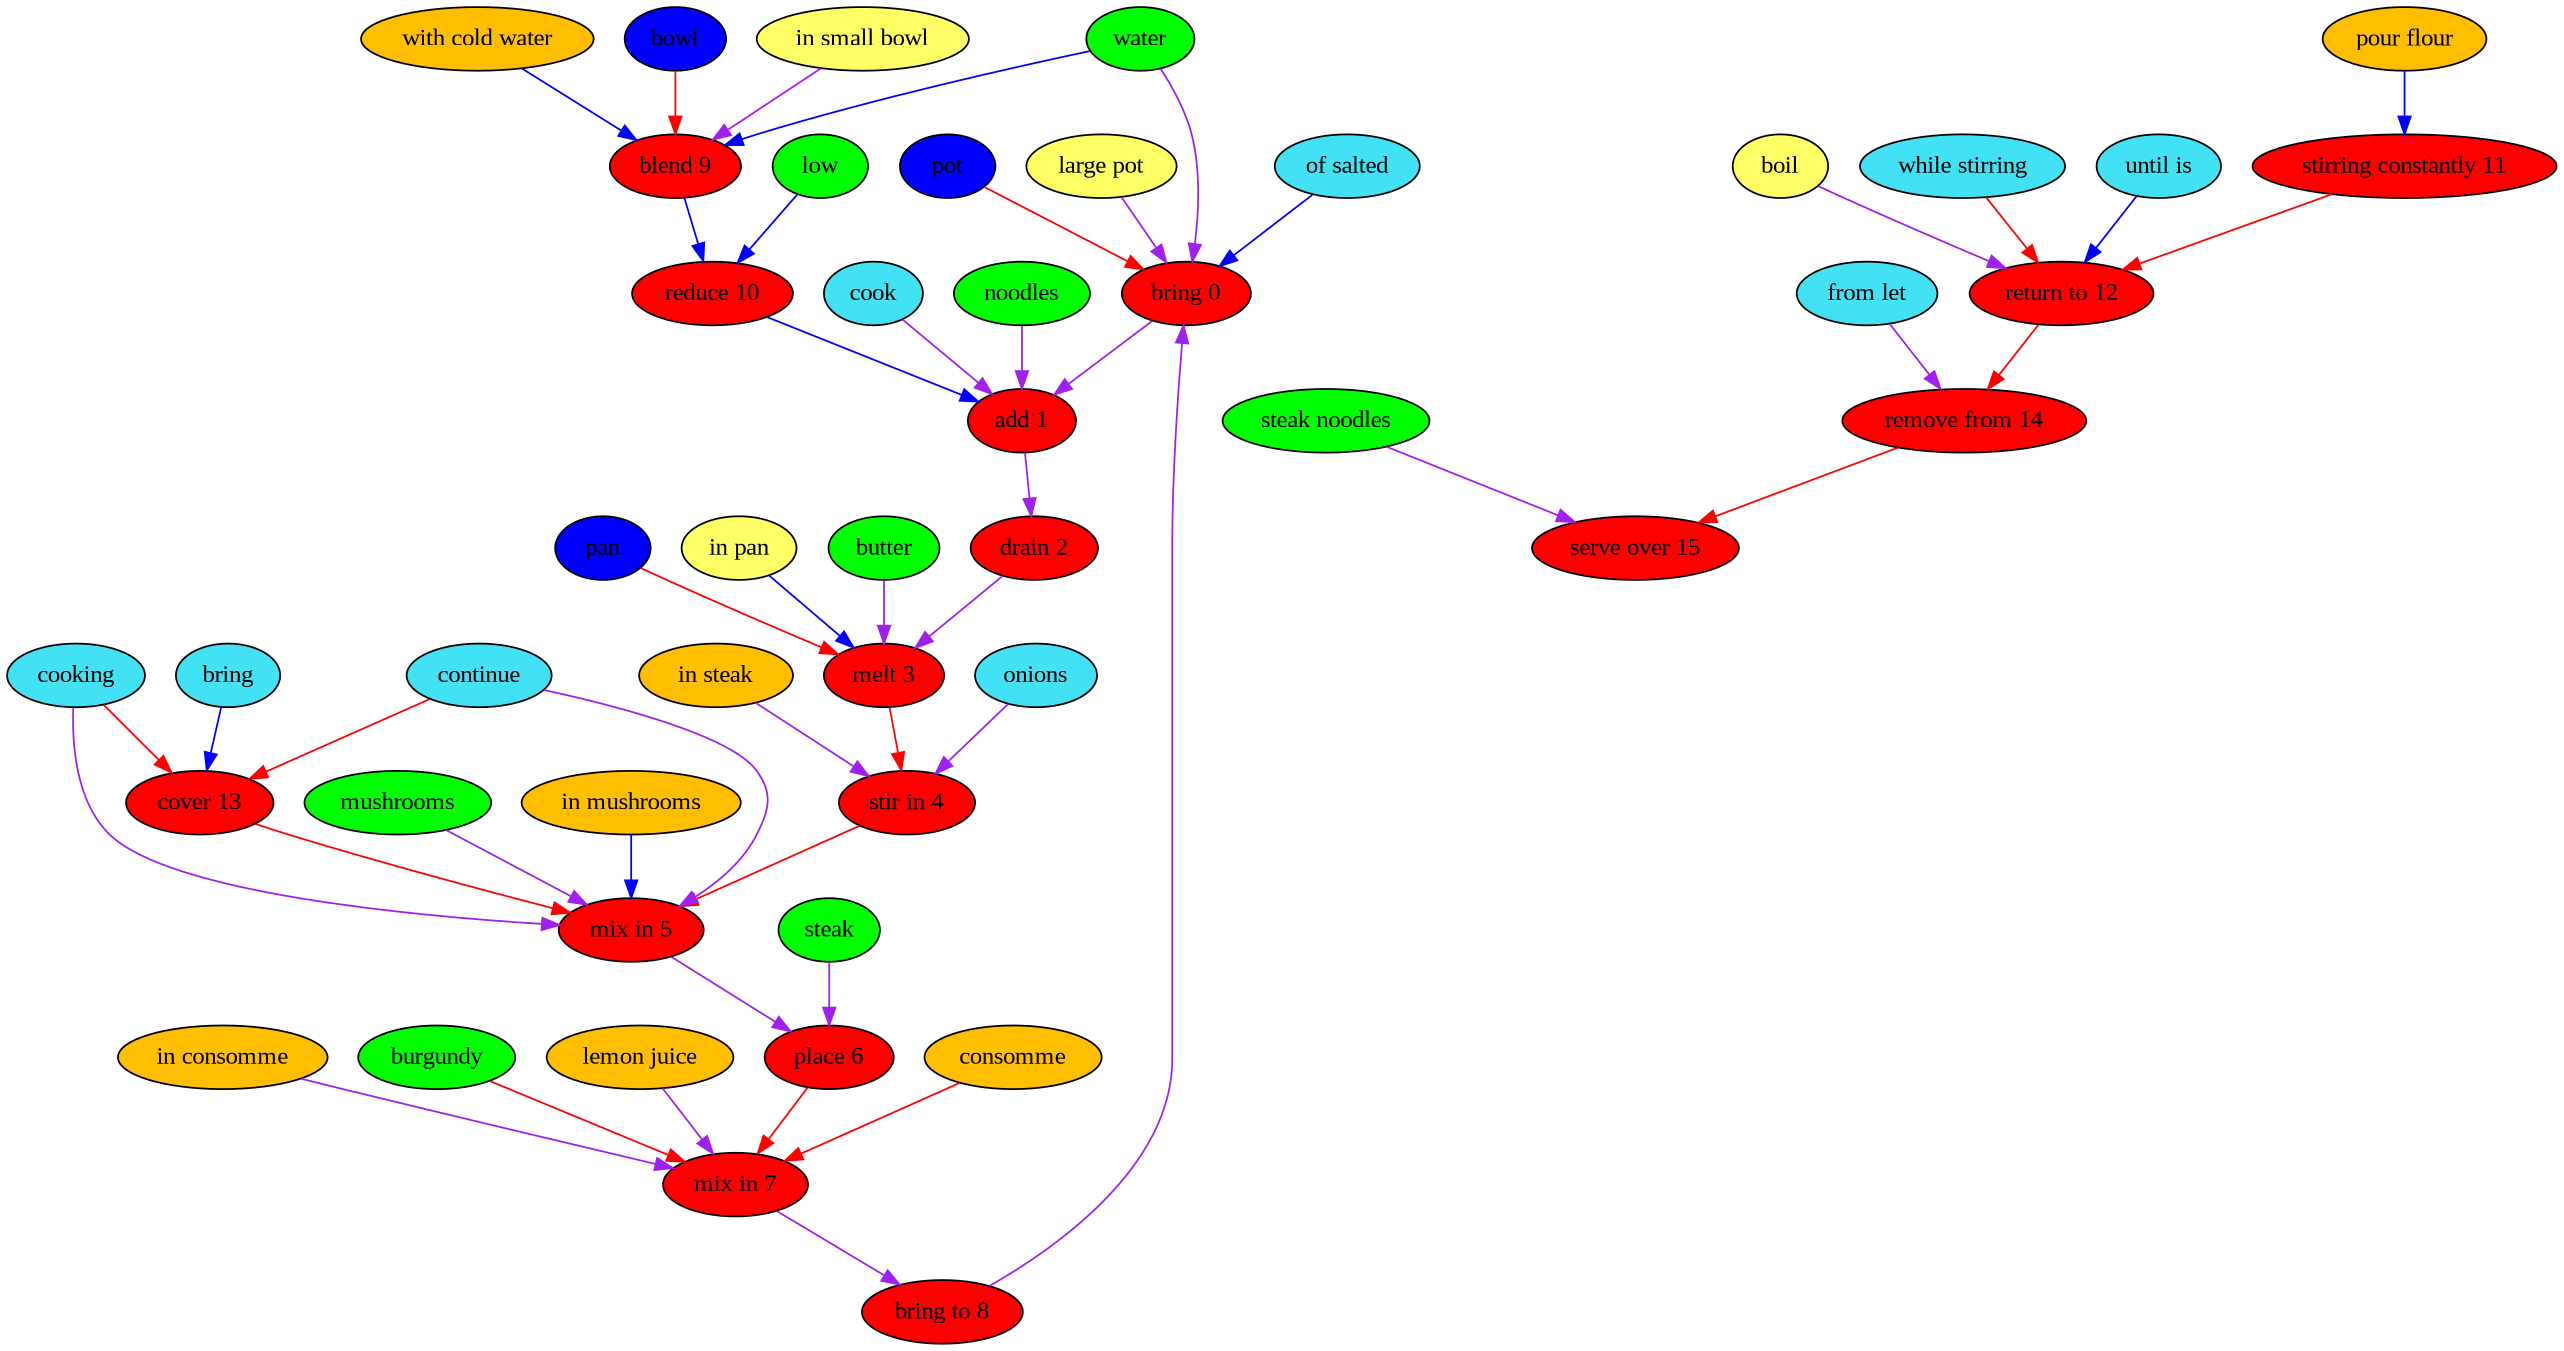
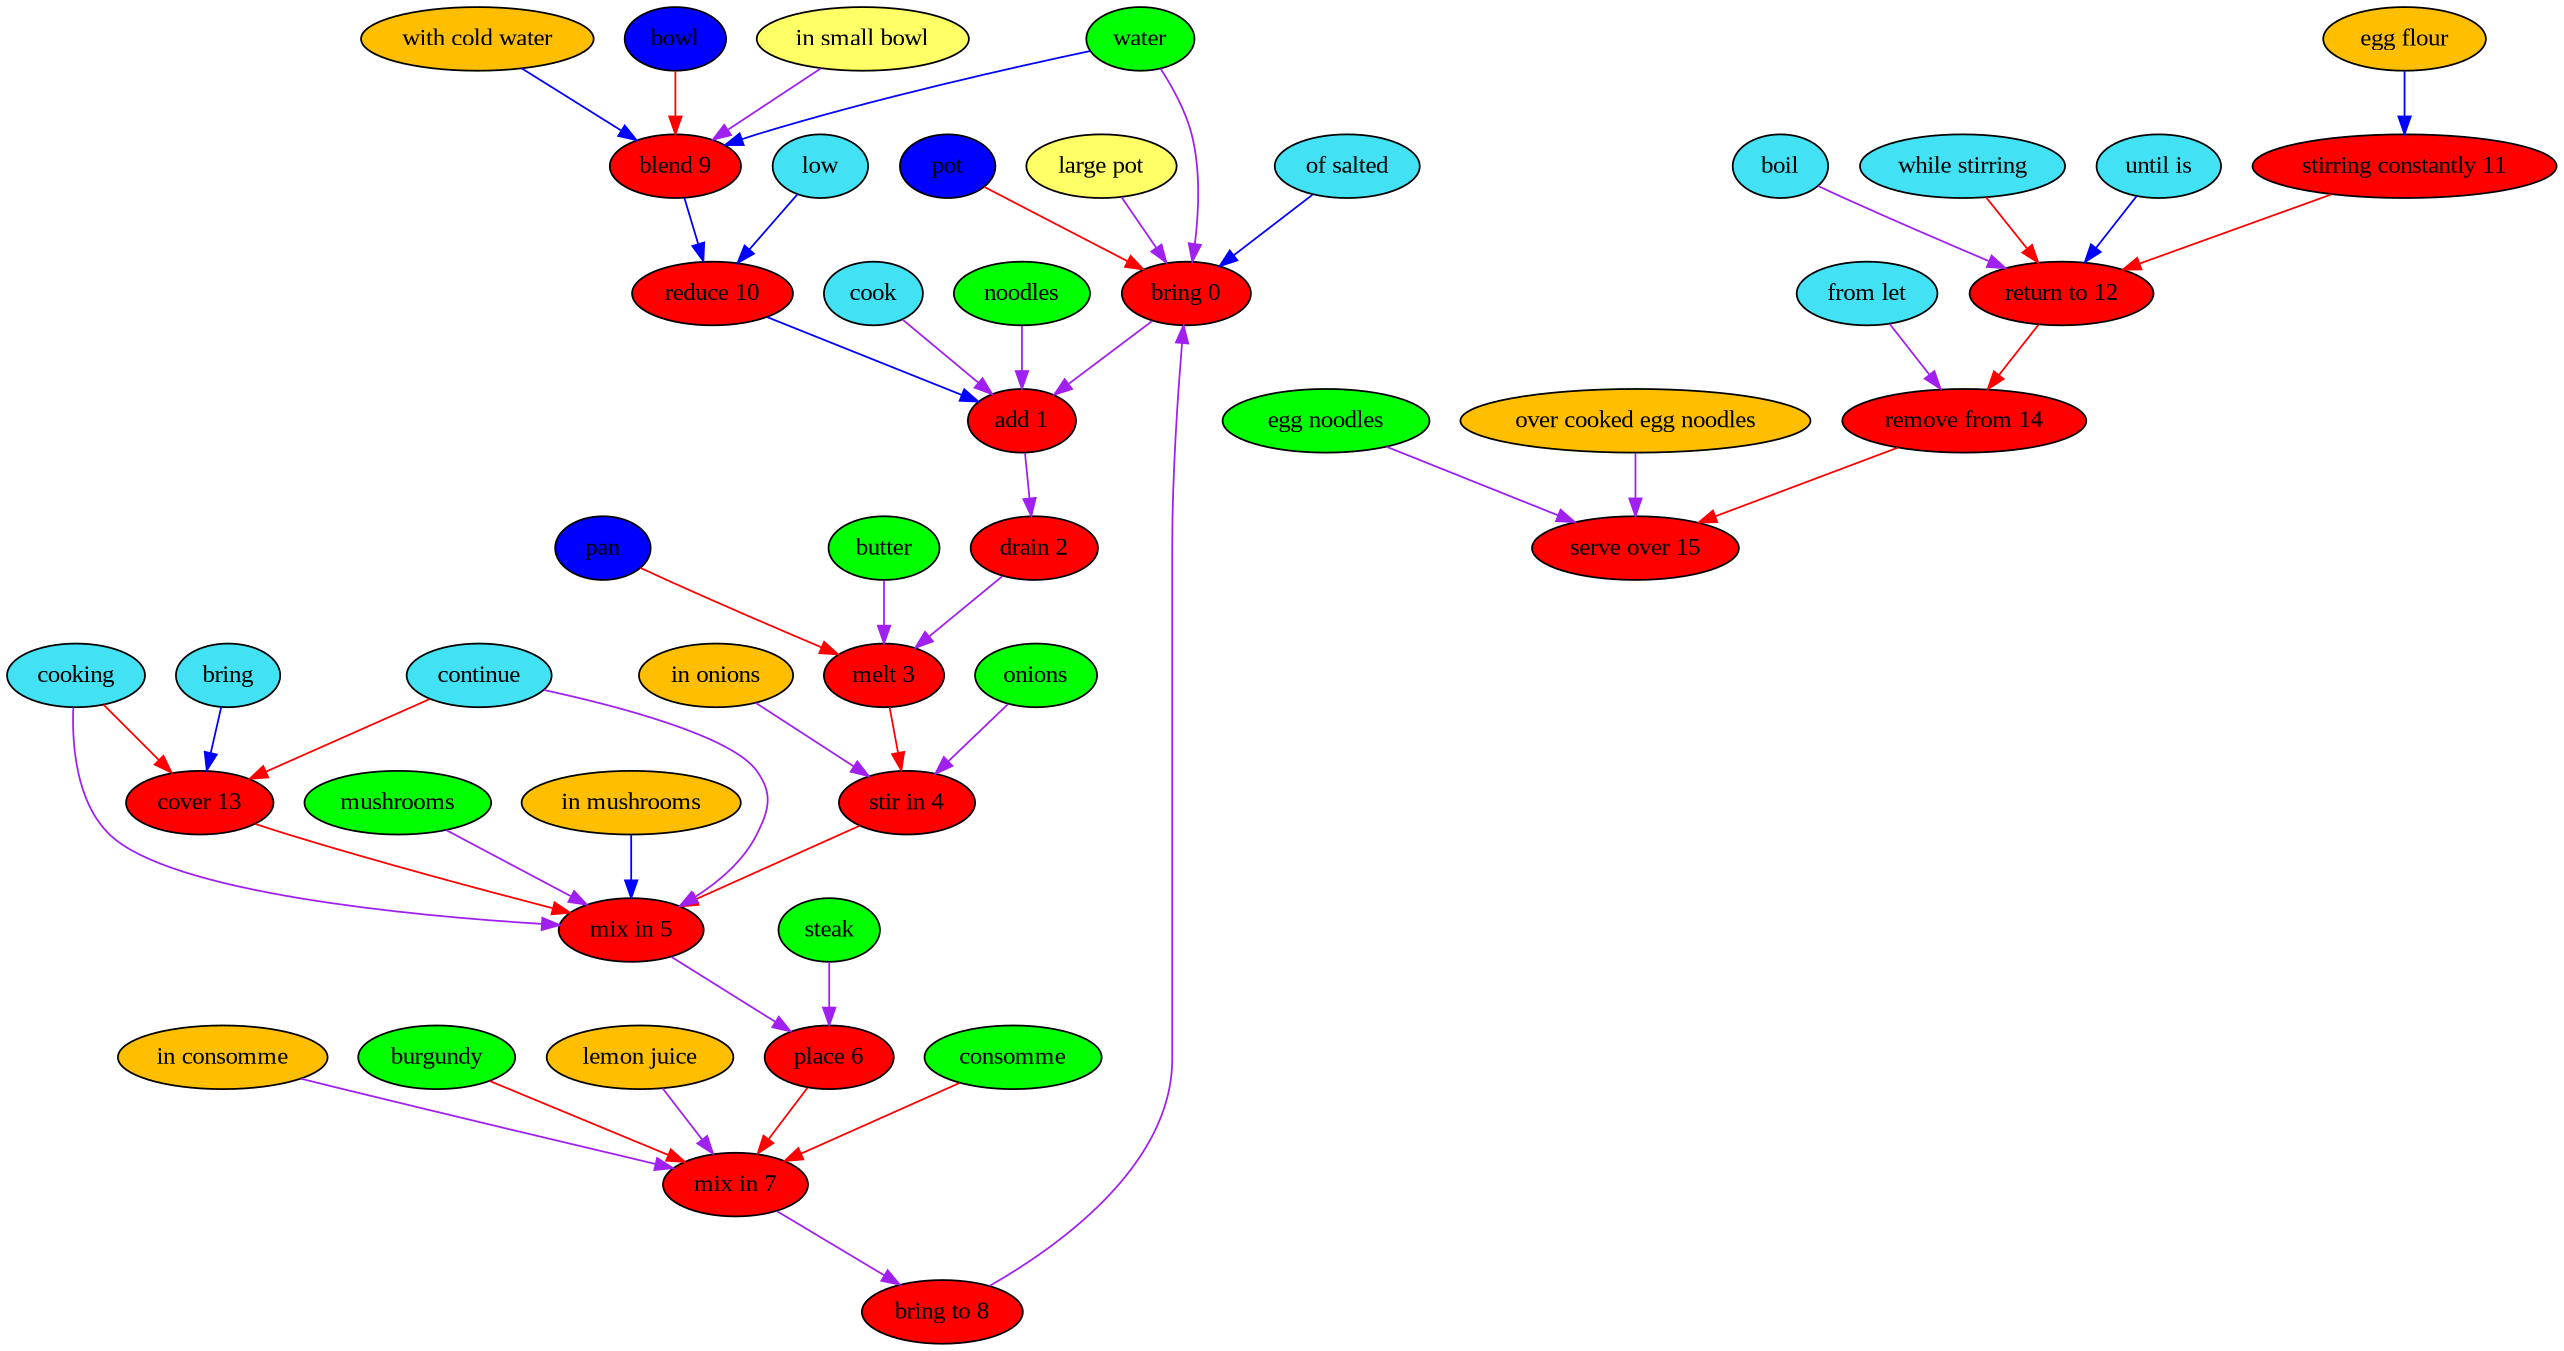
(2405, 39) -> (2405, 39)
(820, 166) -> (820, 166)
(1780, 166) -> (1780, 166)
(1326, 421) -> (1326, 421)
none -> (1635, 421)
(739, 548) -> none
(716, 675) -> (716, 675)
(1036, 675) -> (1036, 675)
(1013, 1057) -> (1013, 1057)
